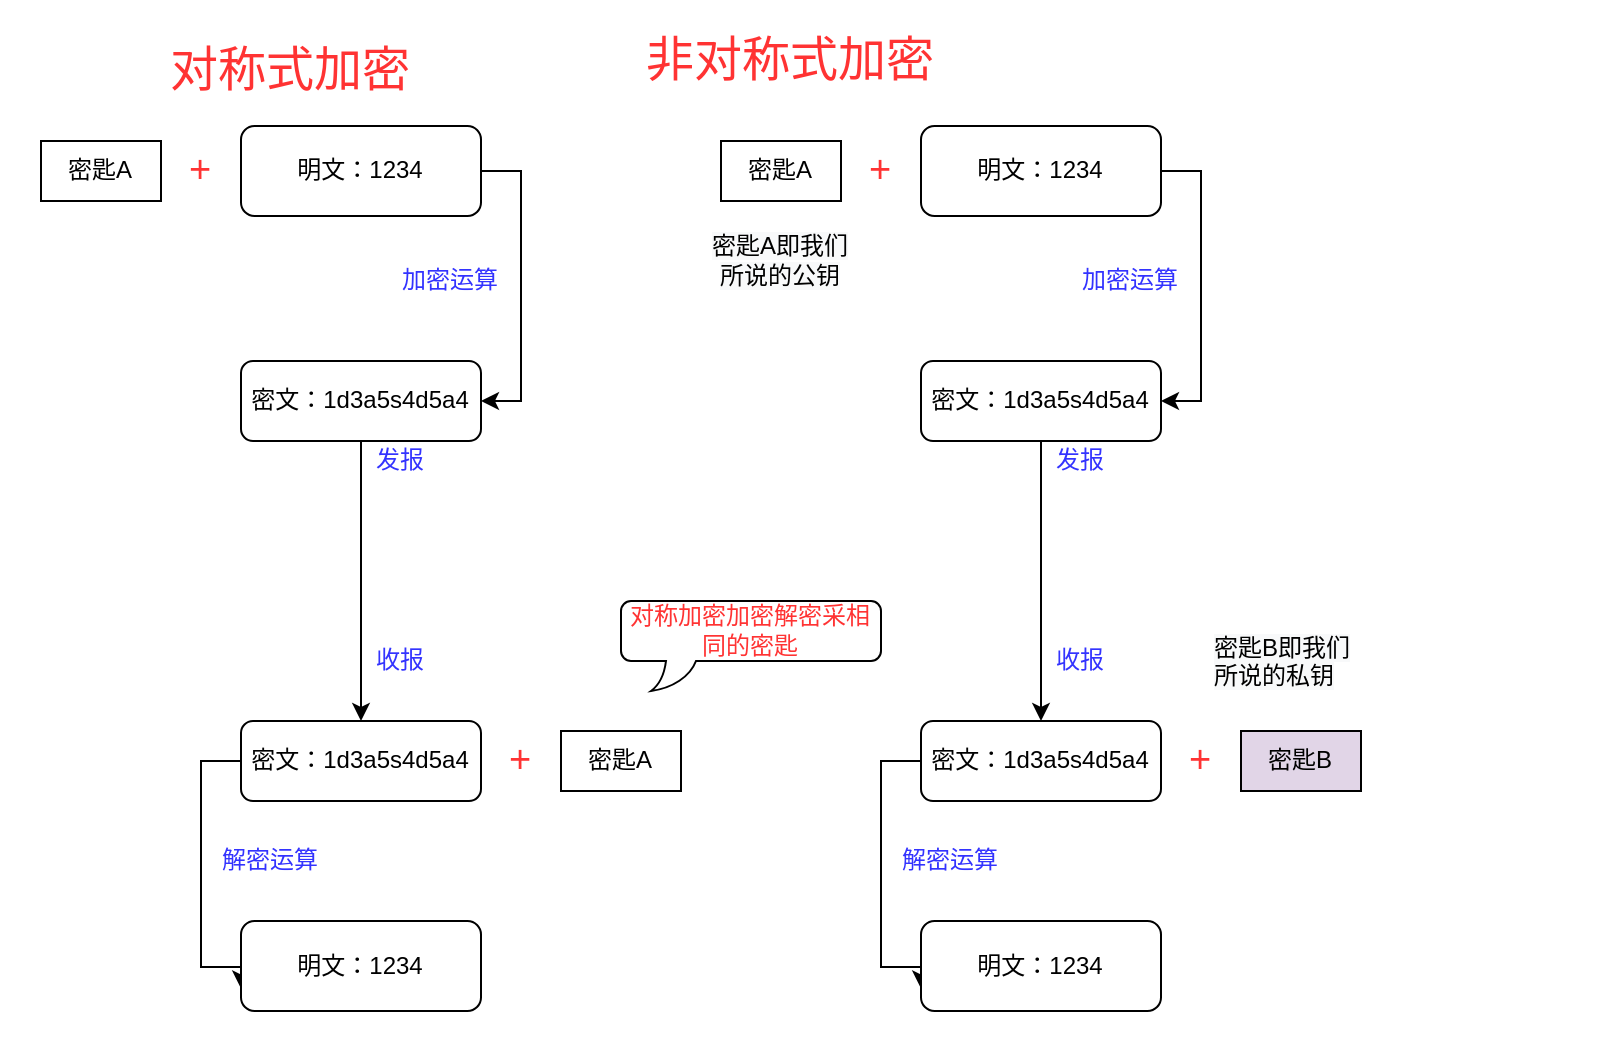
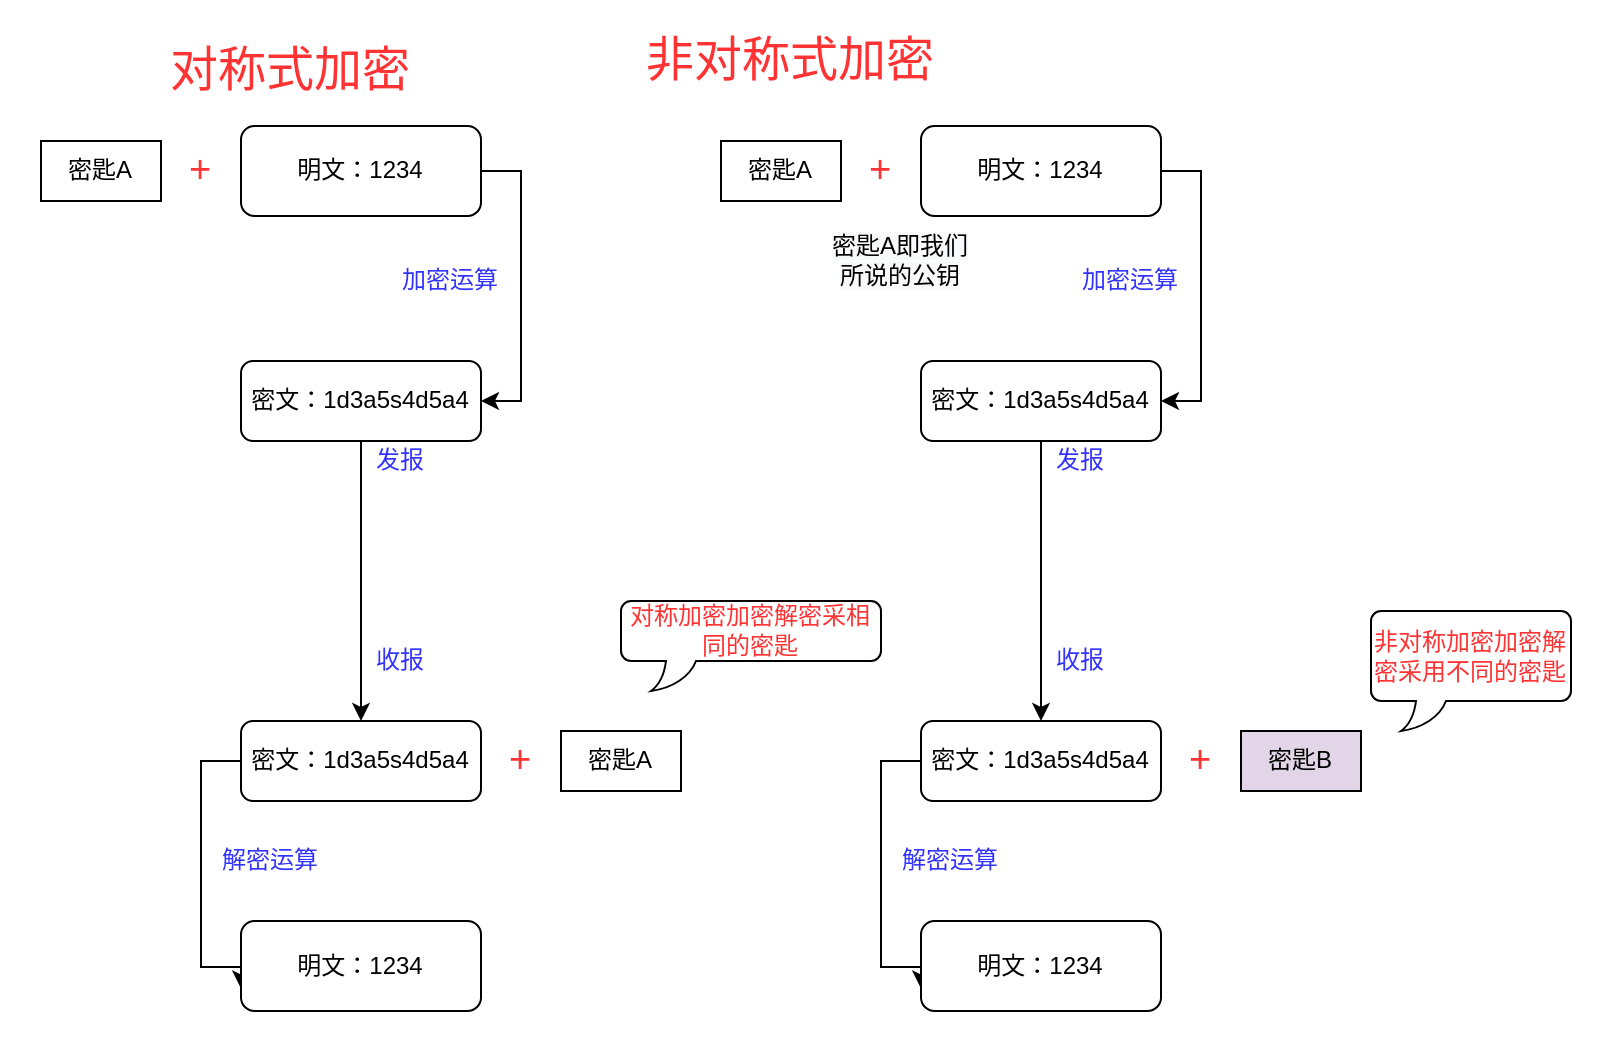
(781, 261) -> (901, 261)
(1291, 661) -> none
none -> (1471, 671)
